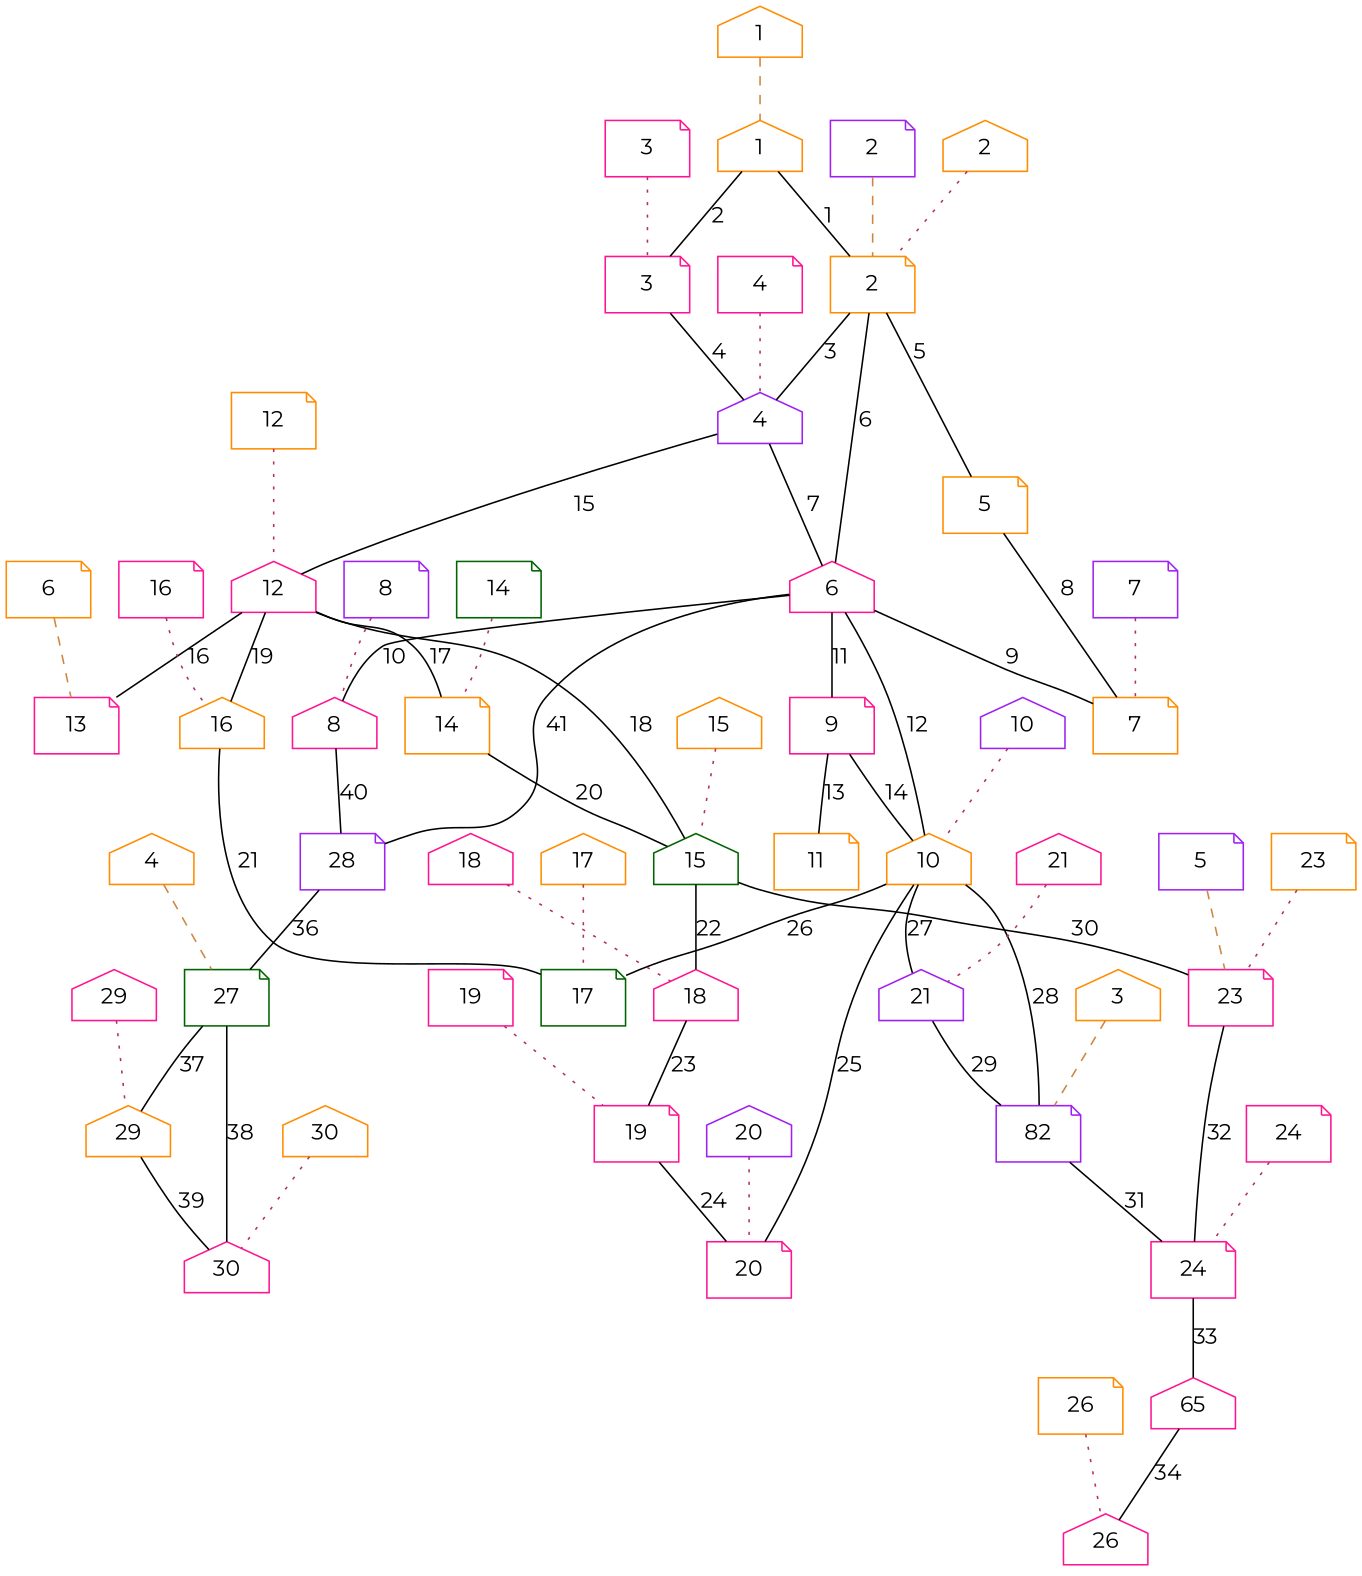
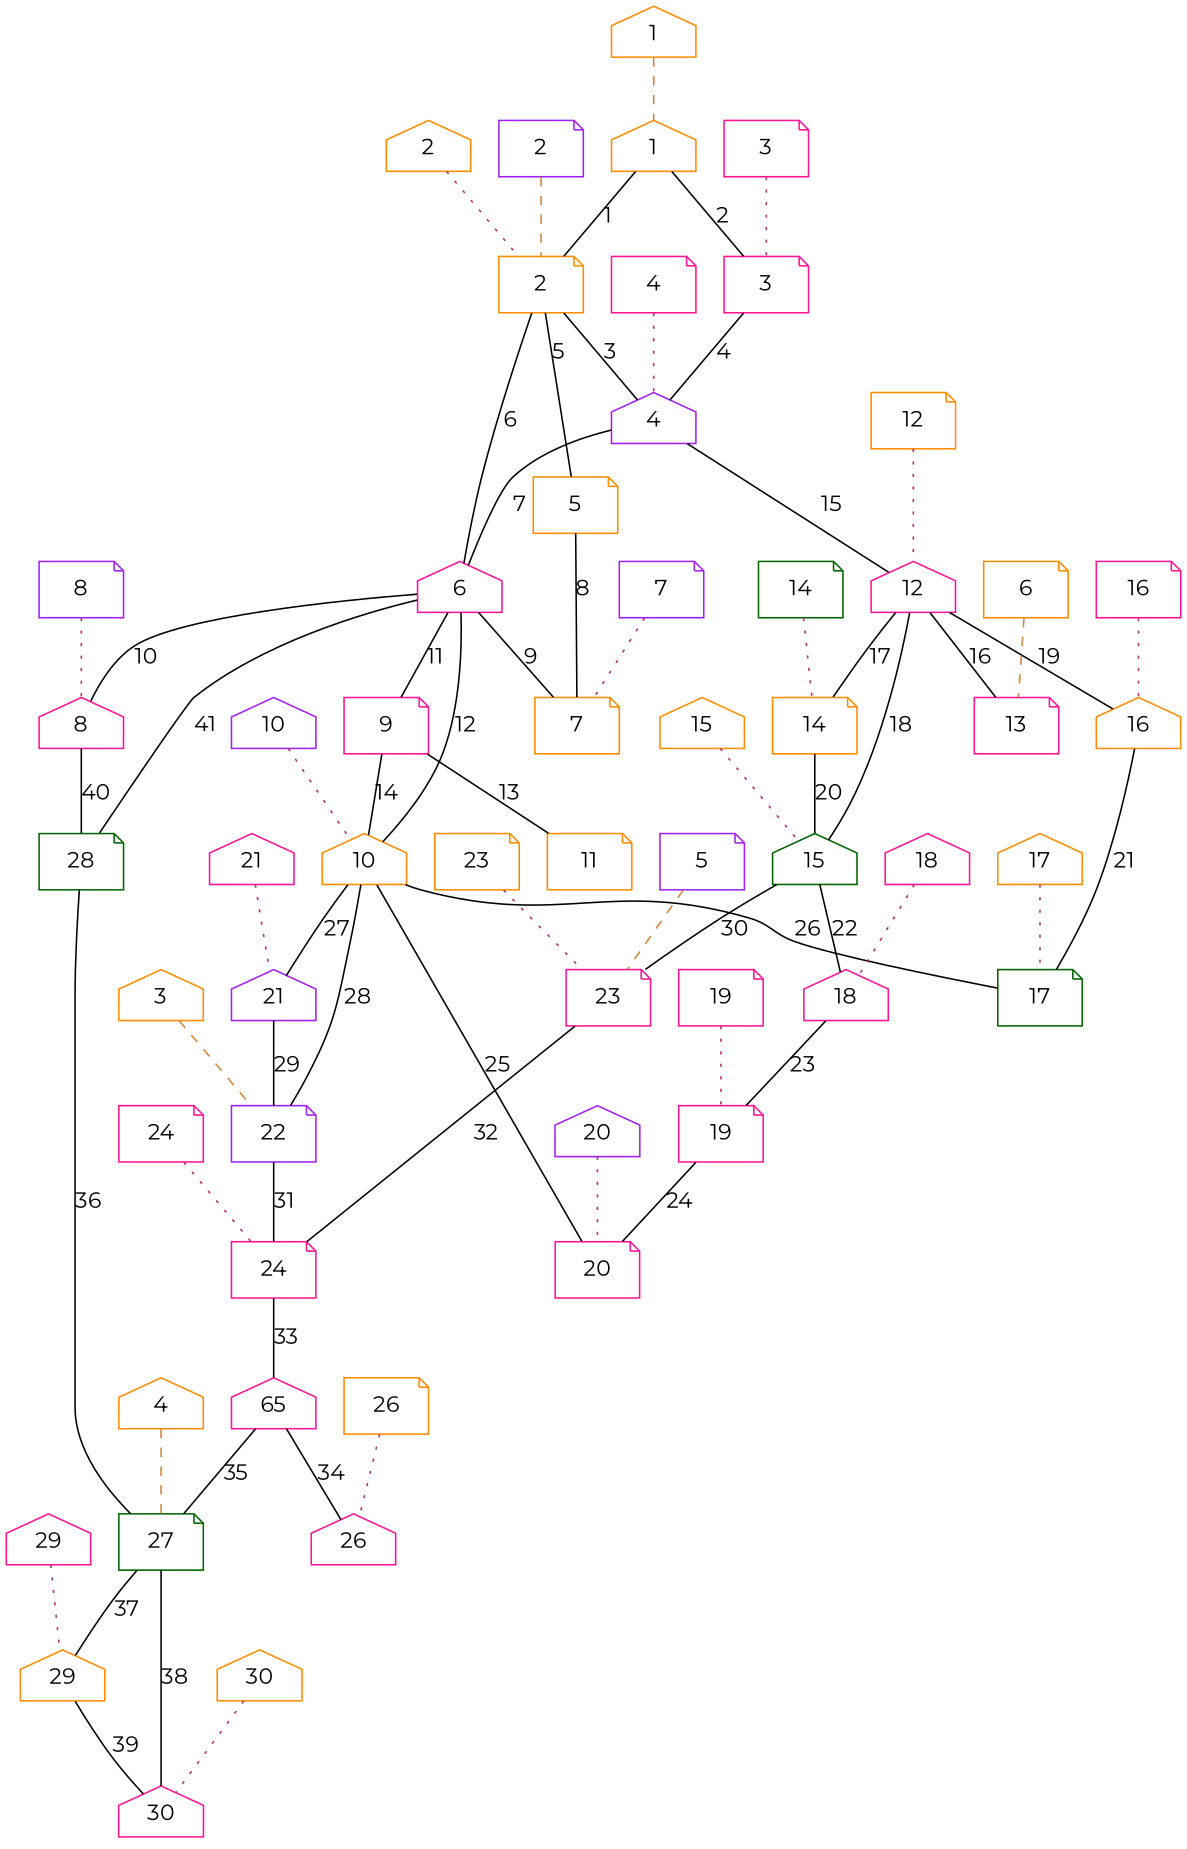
(342, 862) -> (81, 862)
(1038, 1134) -> (274, 1134)
none -> (220, 1471)
